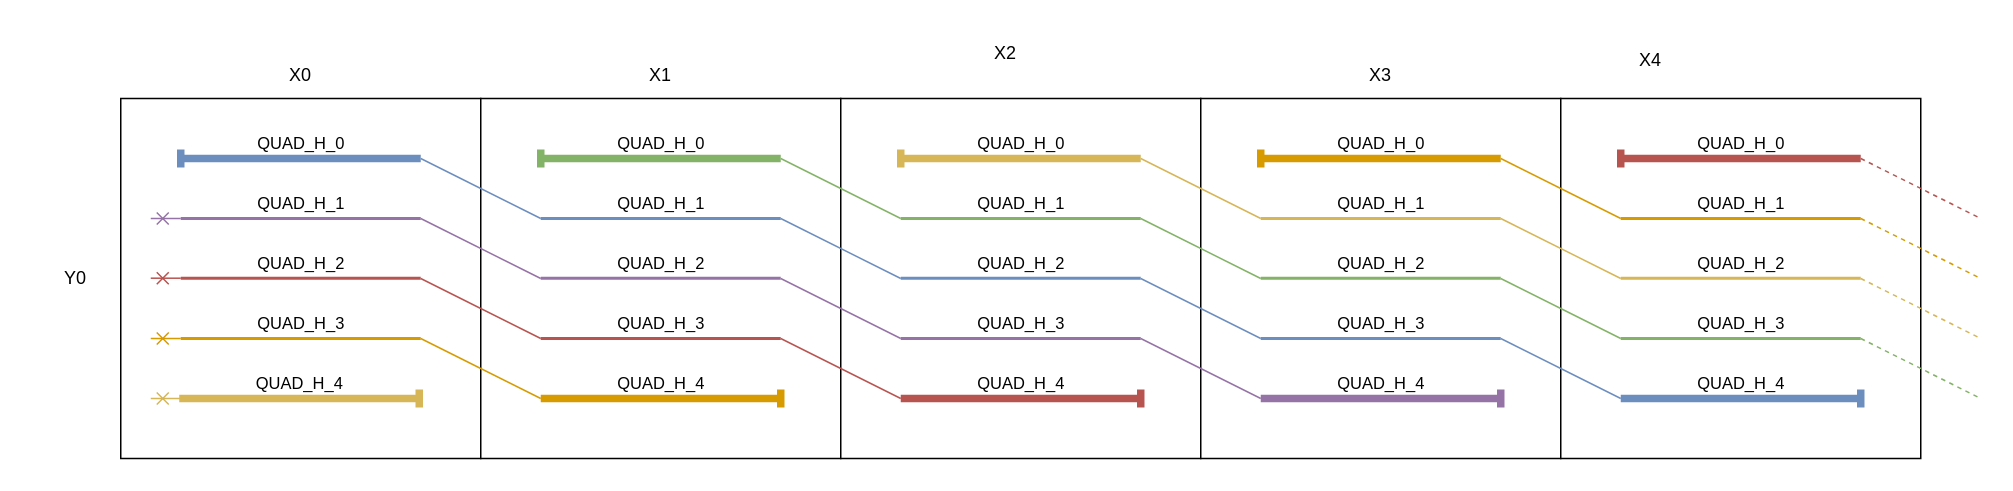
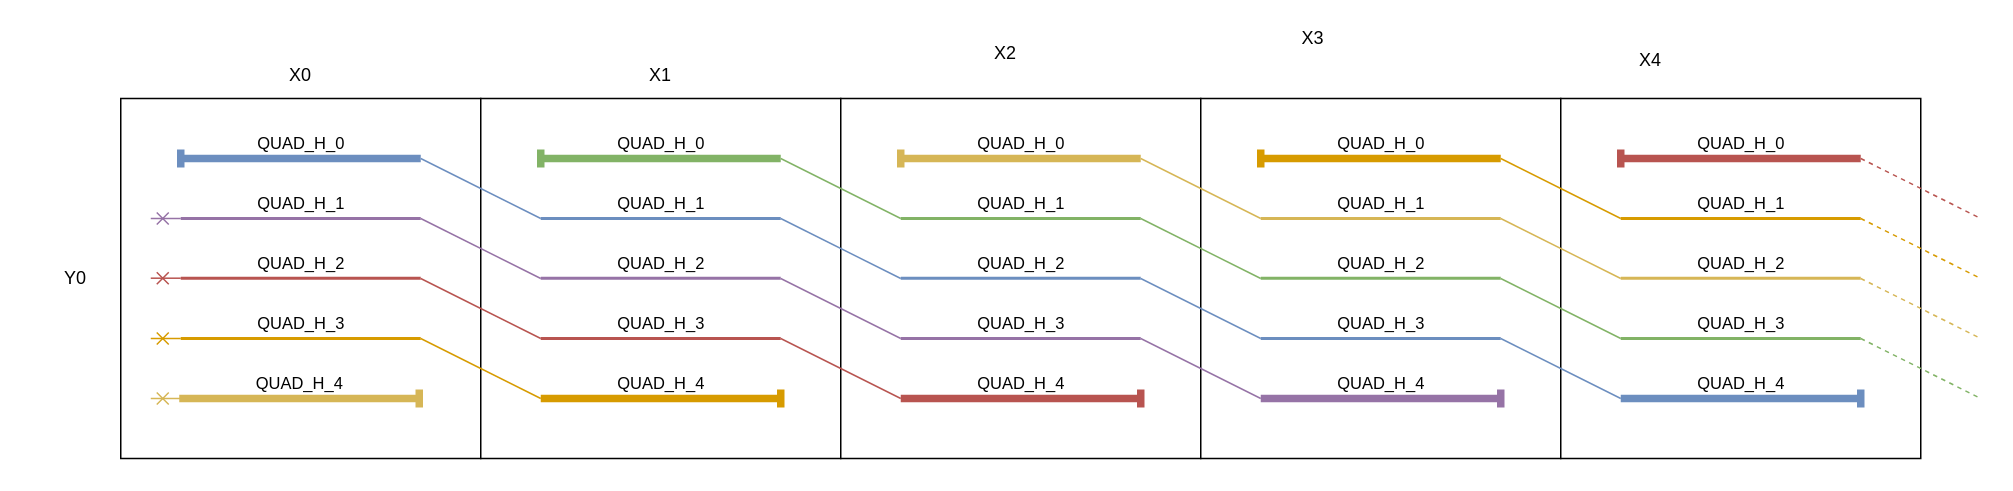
(1381, 76) -> (1313, 38)
